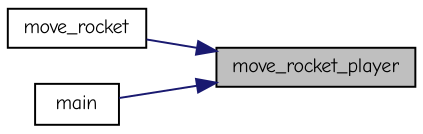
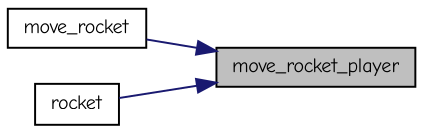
(77, 104) -> (77, 104)
